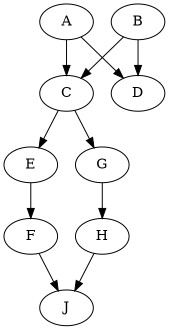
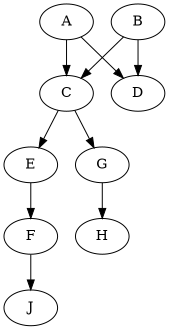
(87, 268) -> none
